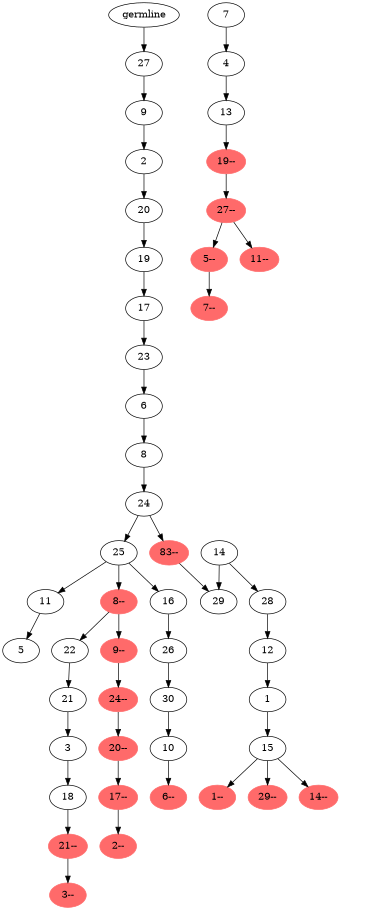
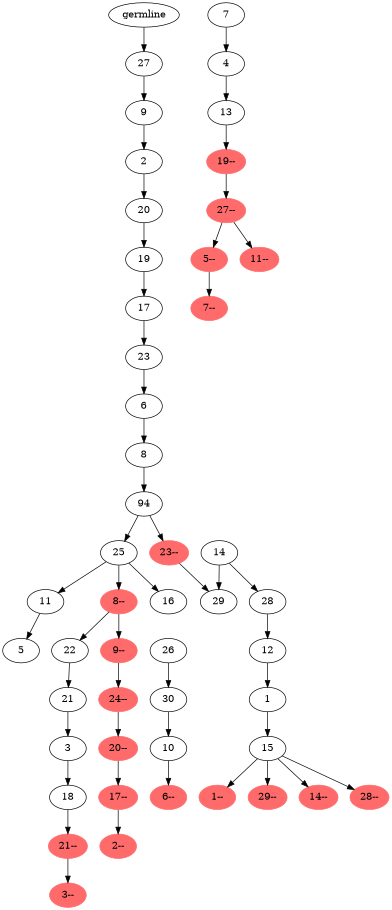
(144, 504) -> (144, 504)
(169, 553) -> (169, 553)
(168, 623) -> none
none -> (369, 797)
